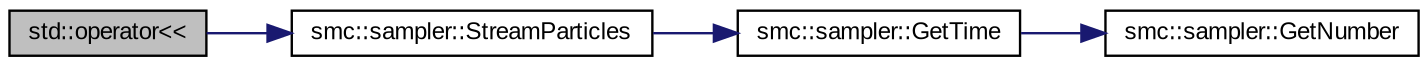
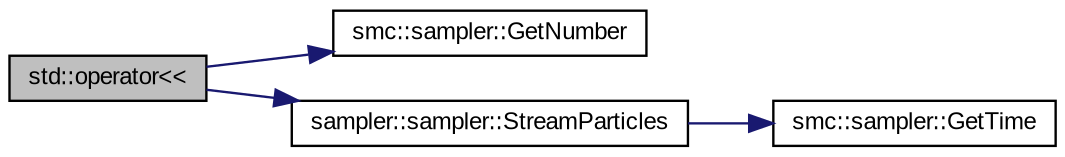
(472, 33) -> (490, 123)
(1051, 33) -> (258, 61)
